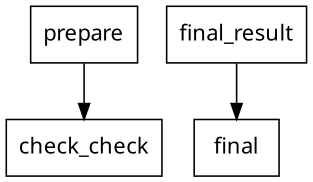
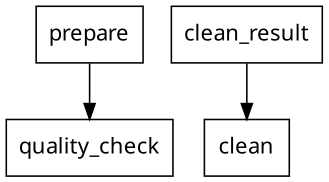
(237, 35) -> (247, 35)
(84, 148) -> (90, 148)
(237, 148) -> (247, 148)
